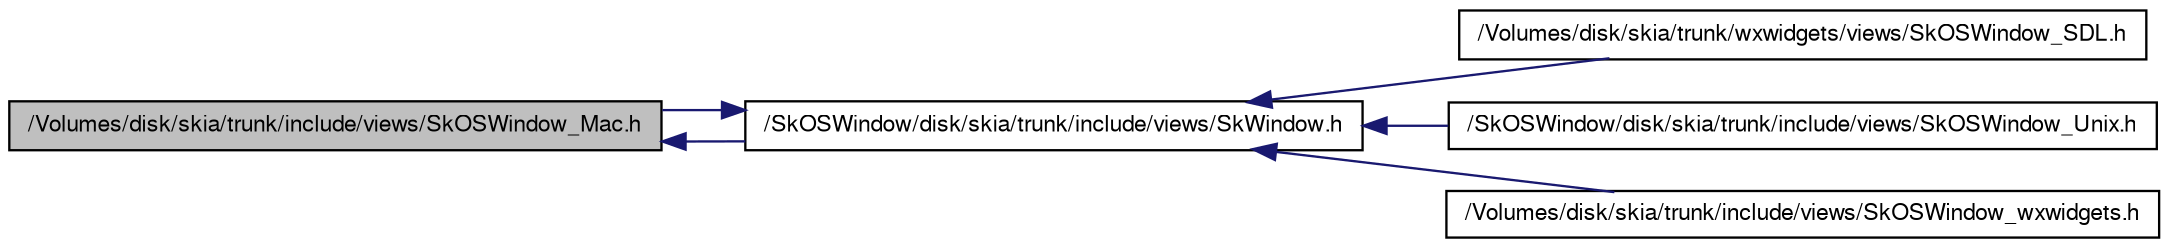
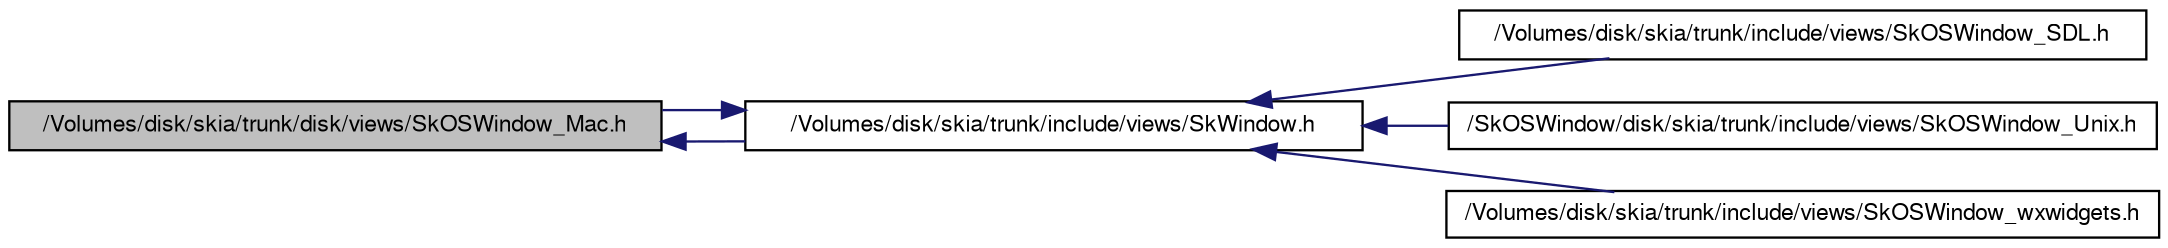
(1803, 35) -> (1803, 35)
(335, 126) -> (335, 126)
(1054, 126) -> (1054, 126)
